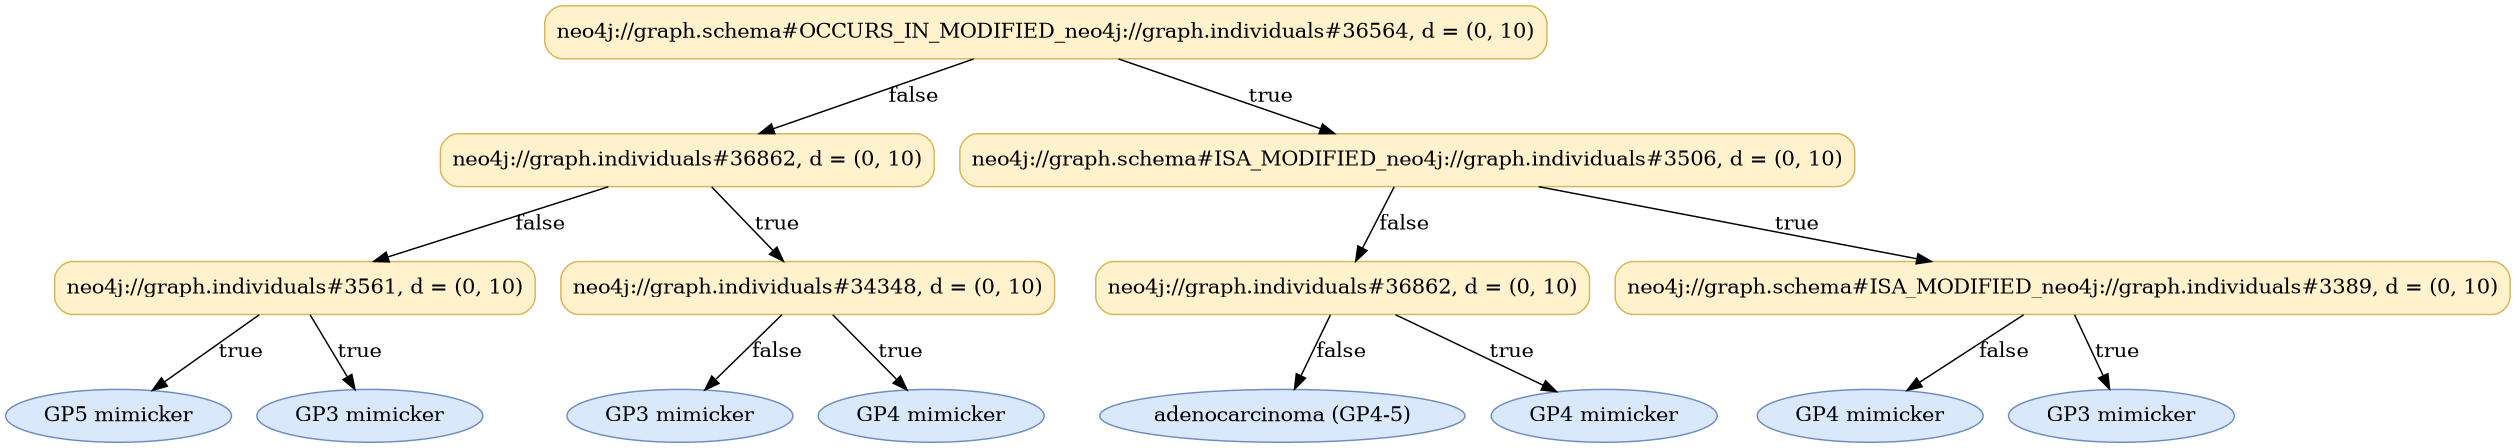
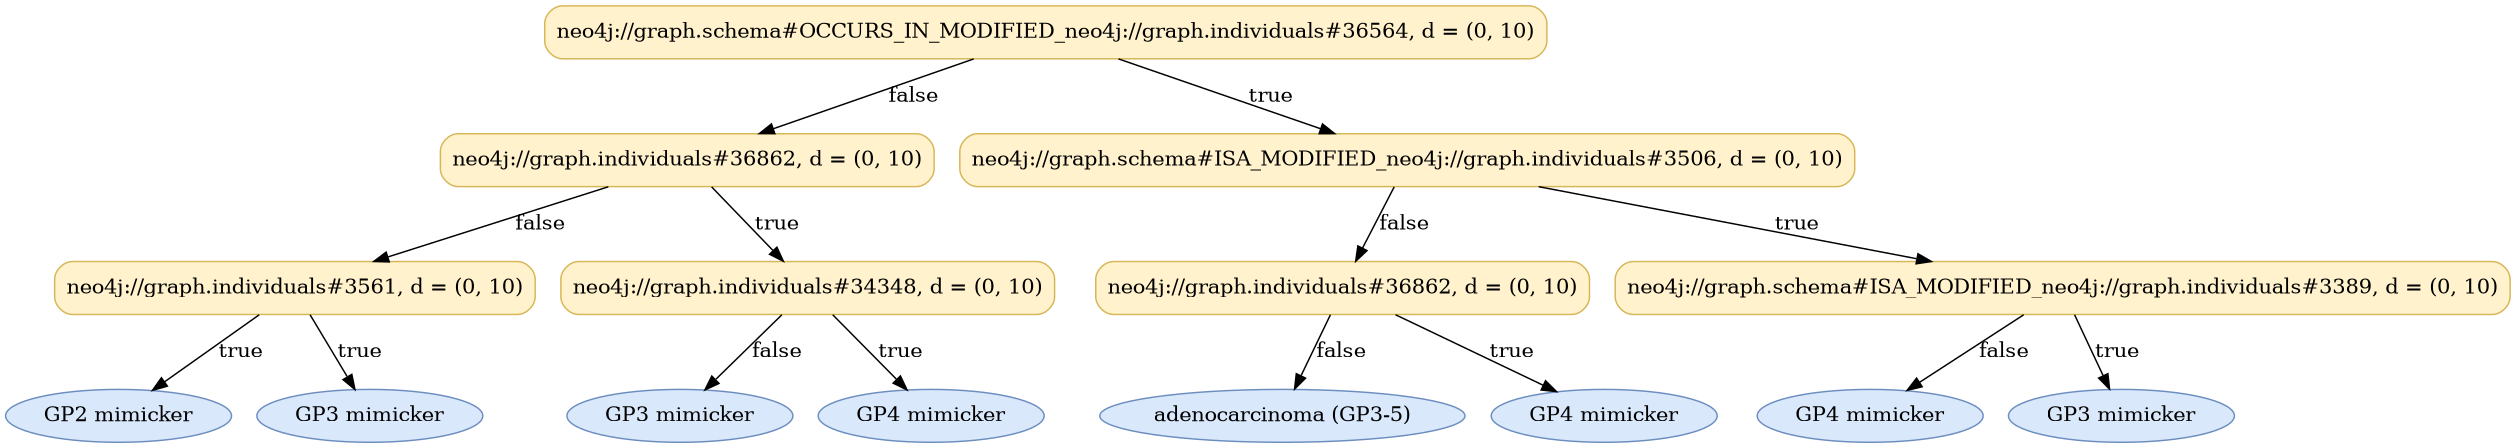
(119, 416) -> (119, 416)
(1282, 416) -> (1282, 416)
